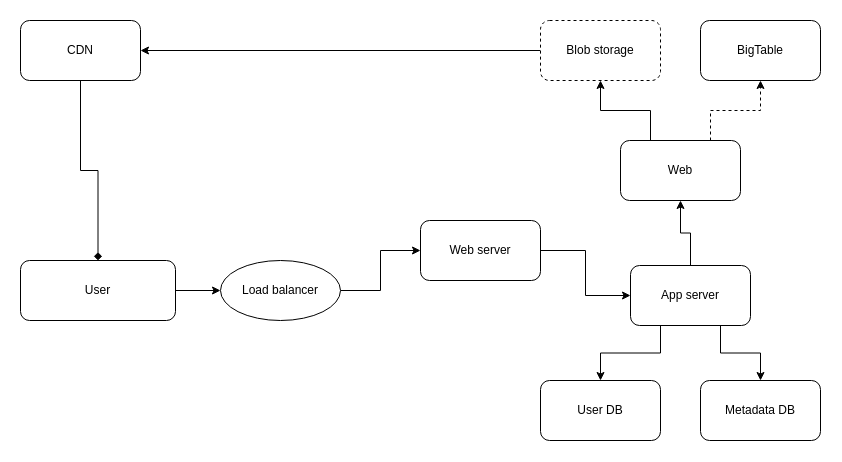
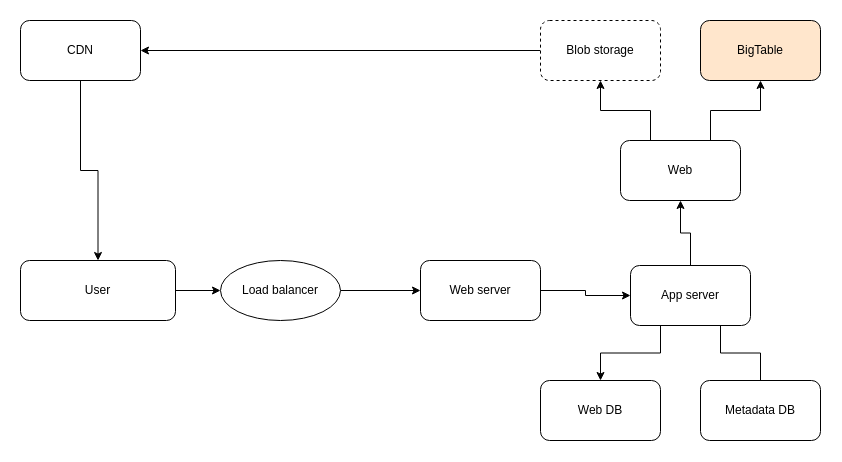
(761, 51) -> (761, 51)
(733, 111) -> (733, 111)
(98, 251) -> (98, 252)
(481, 251) -> (481, 291)
(761, 372) -> (761, 375)
(601, 411) -> (601, 411)
